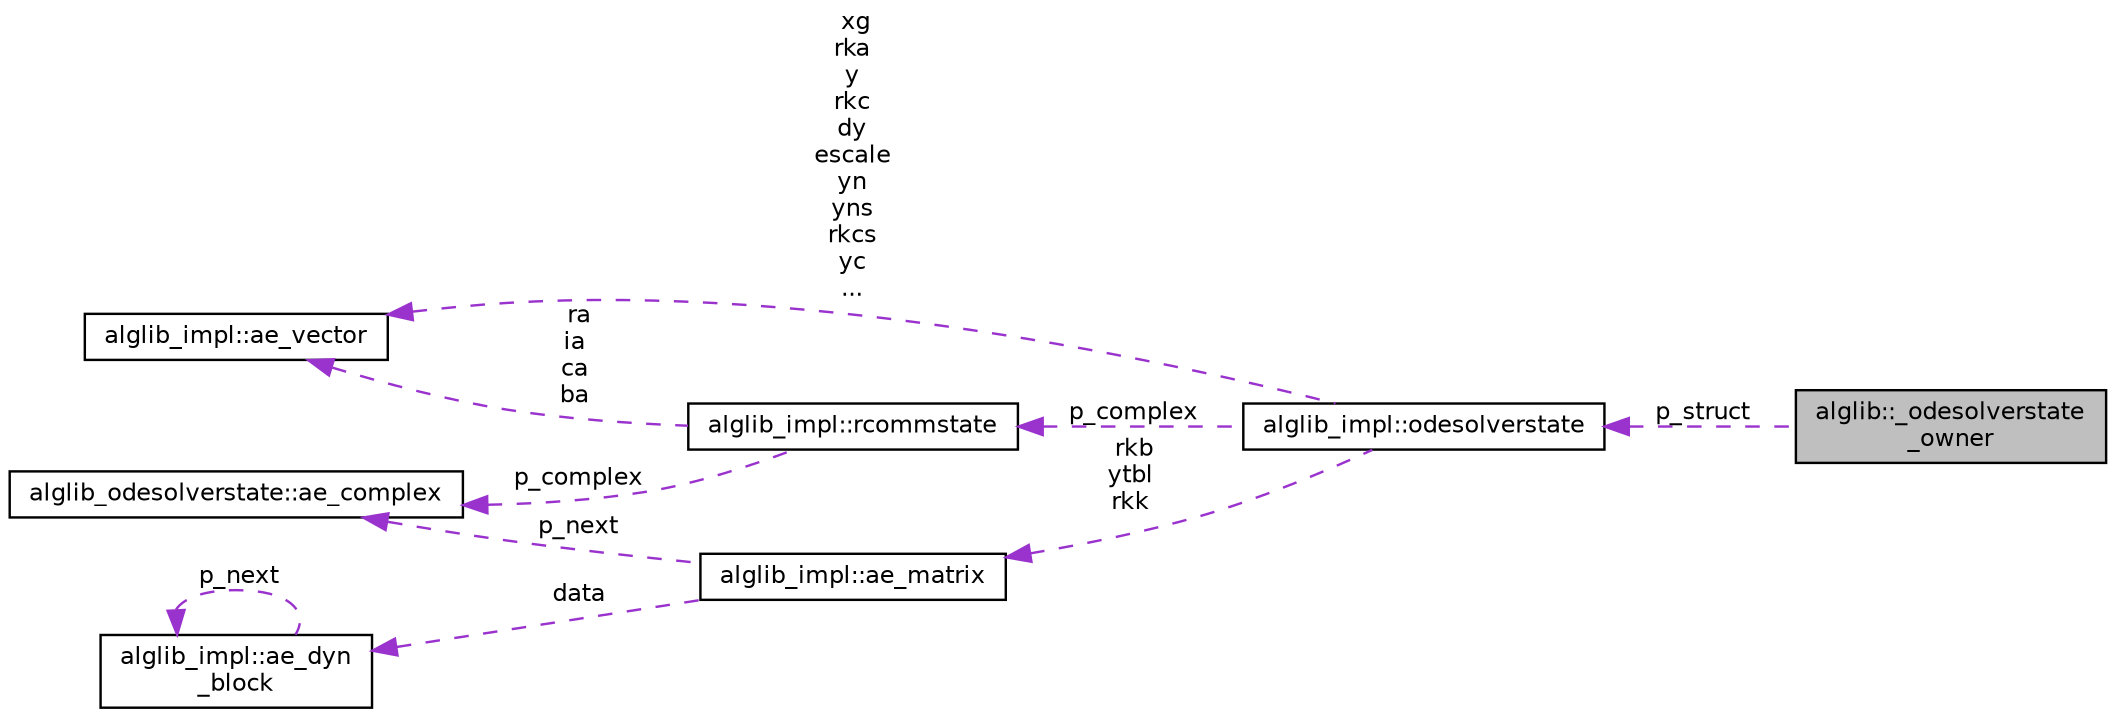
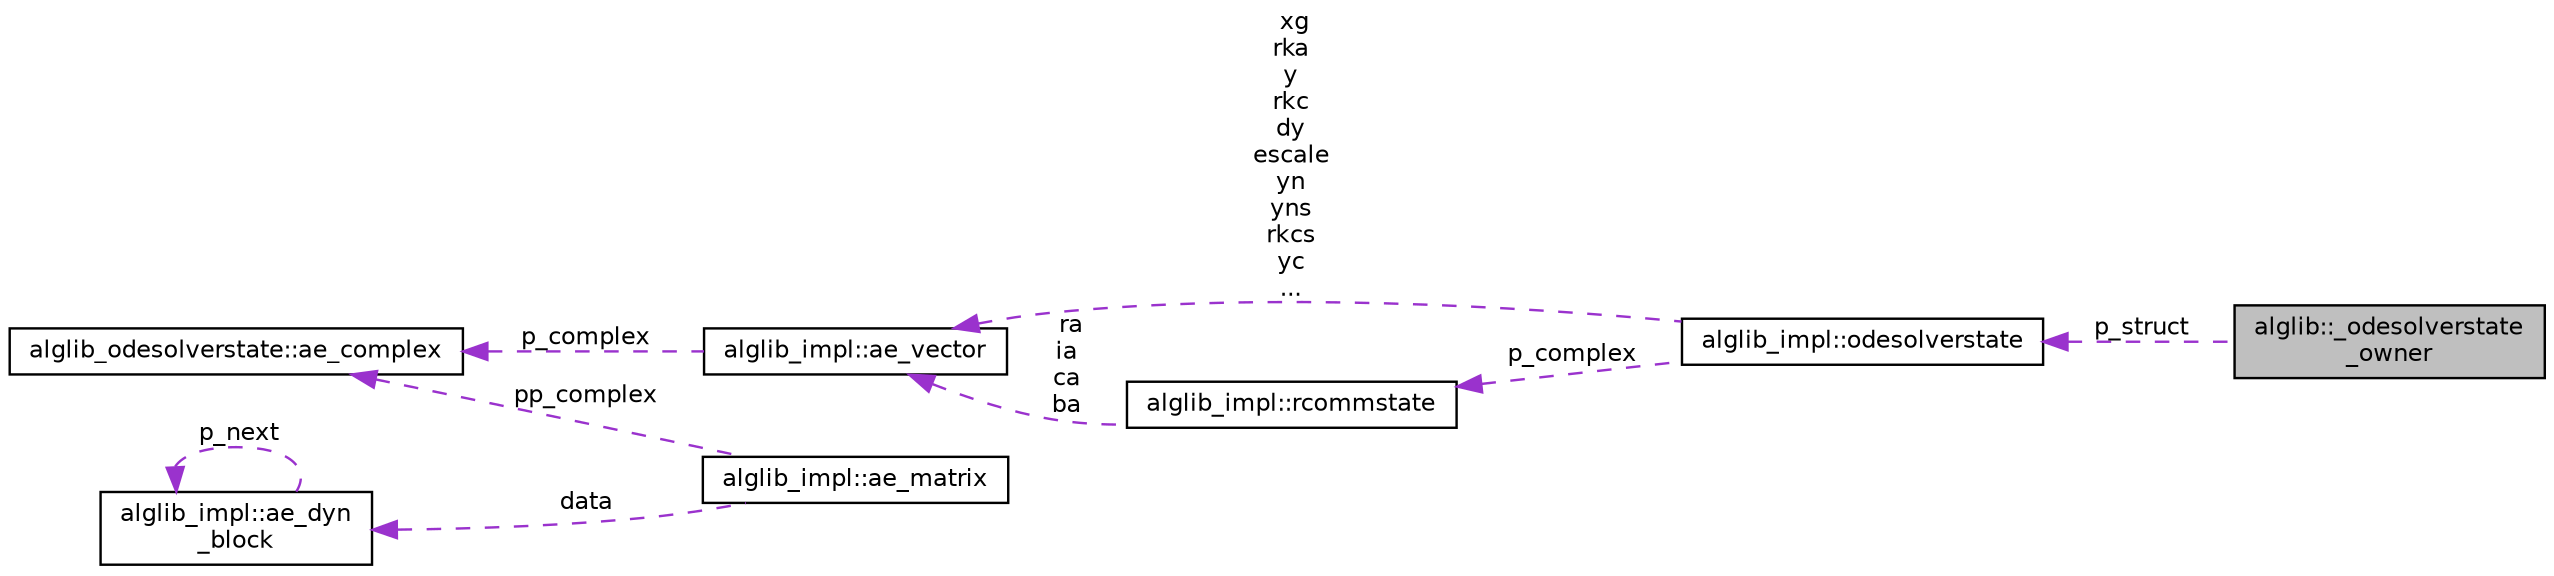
(644, 492) -> (596, 351)
(1205, 515) -> none
(576, 527) -> (583, 396)
